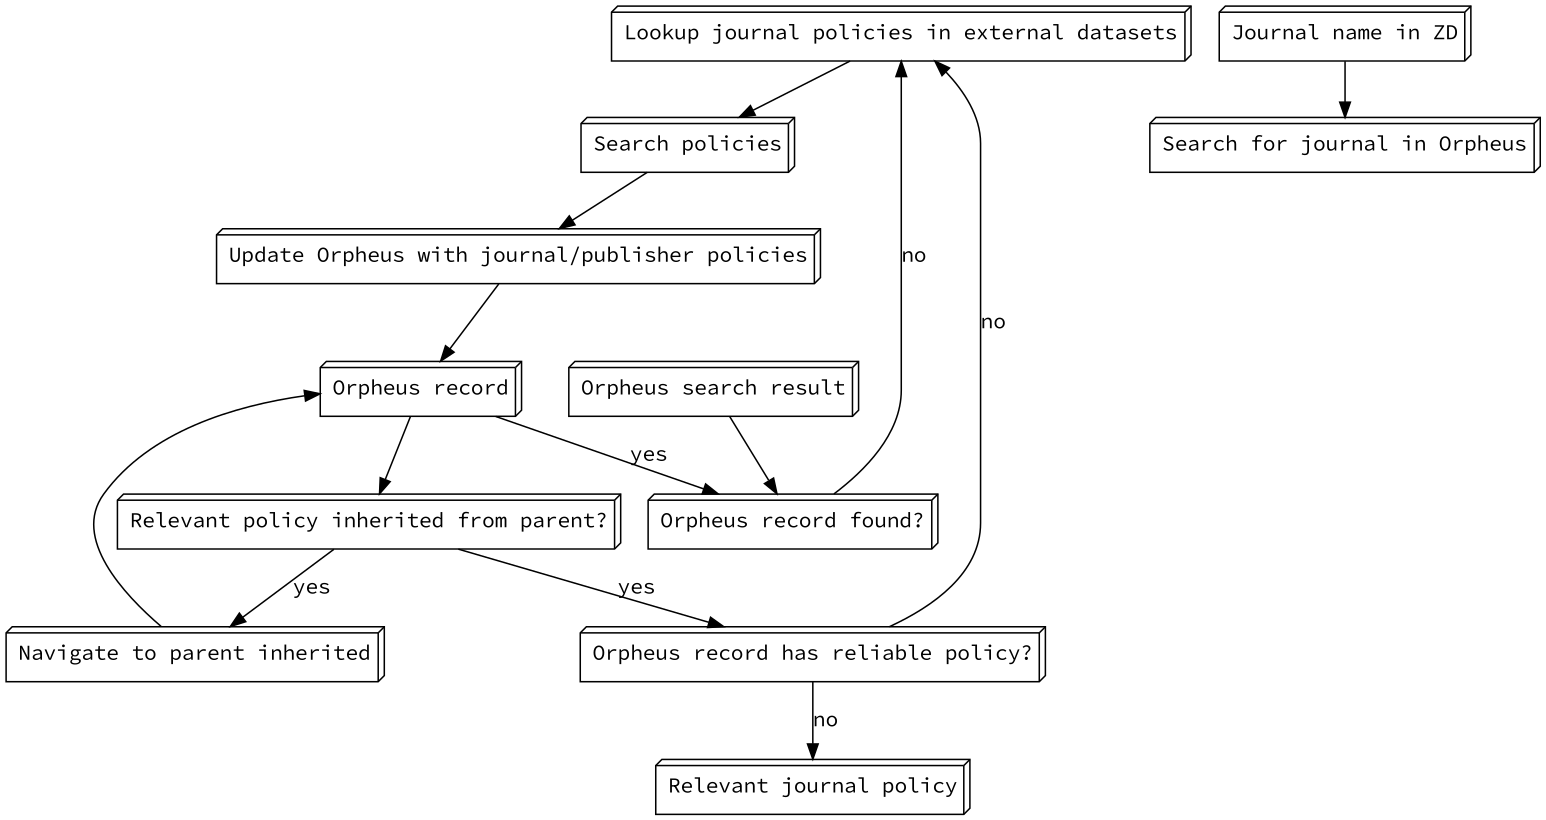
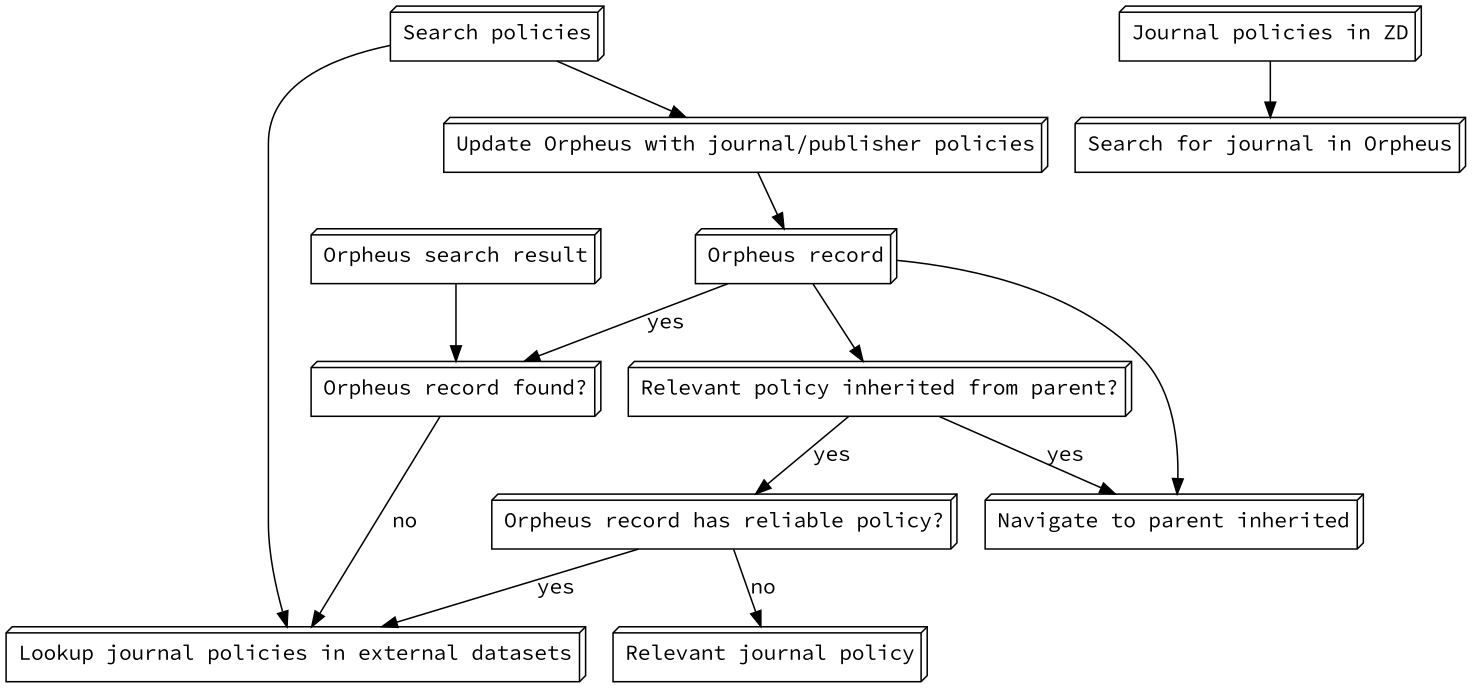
(1345, 34) -> (1270, 34)
(802, 86) -> (268, 293)
(994, 323) -> (556, 588)
(128, 468) -> (1087, 315)
